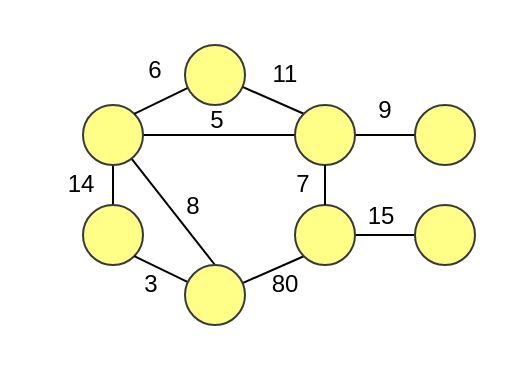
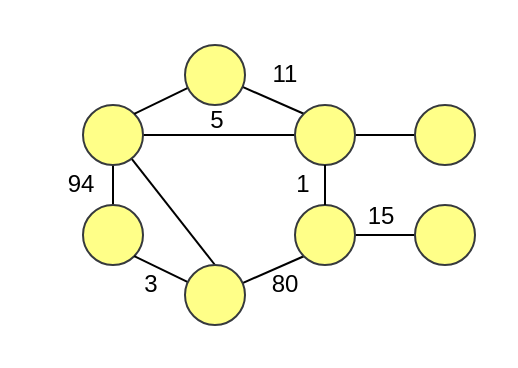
(155, 71) -> none
(385, 111) -> none
(82, 185) -> (82, 185)
(304, 185) -> (304, 185)
(193, 207) -> none
